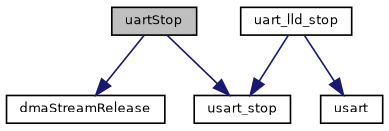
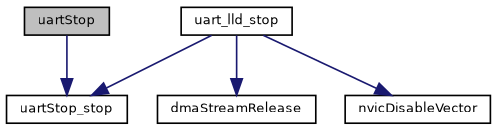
(125, 59) -> (237, 57)
(242, 109) -> (67, 109)
(352, 109) -> (418, 109)
